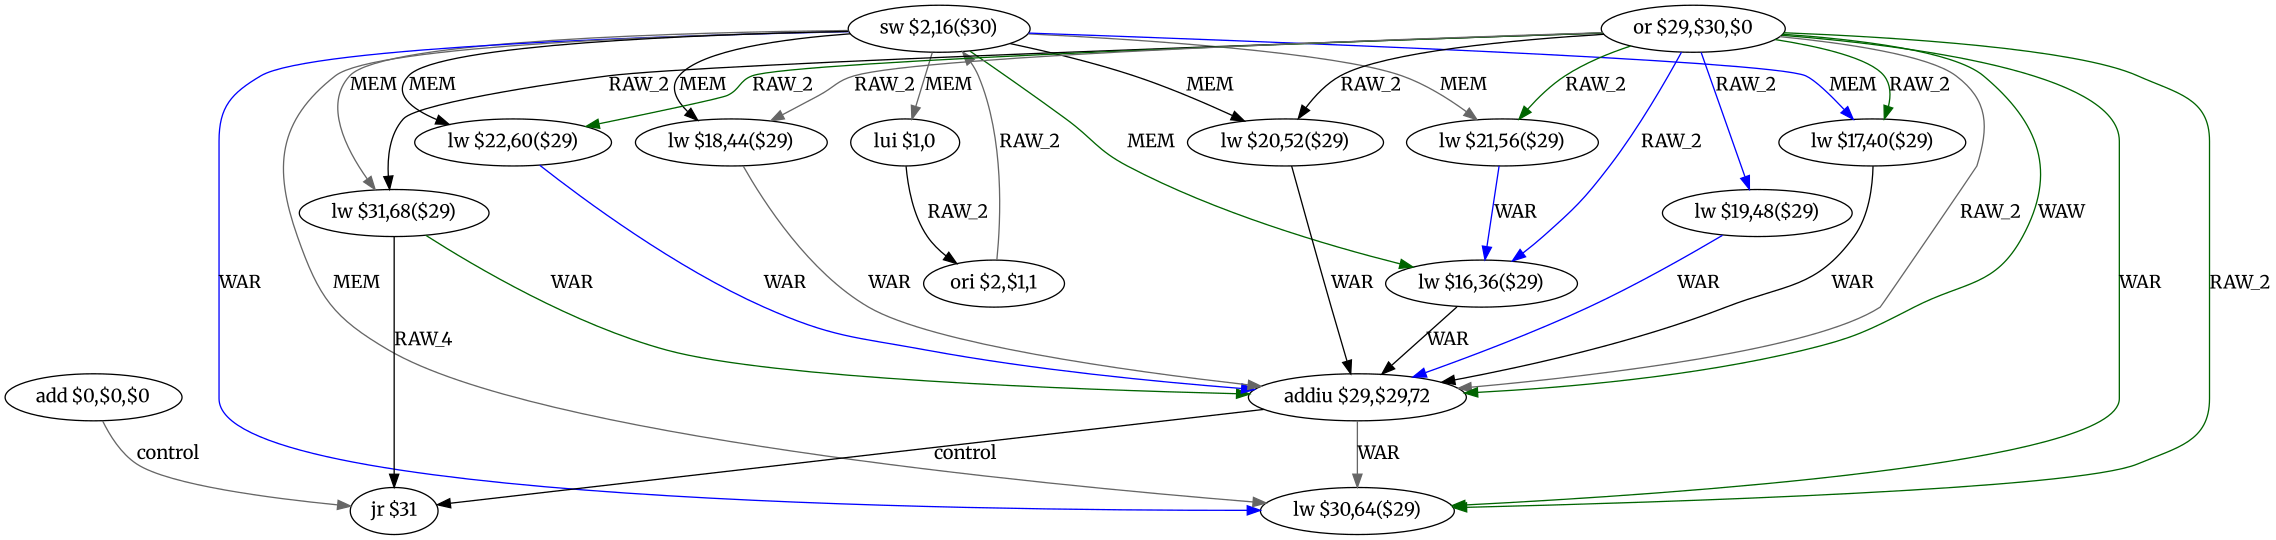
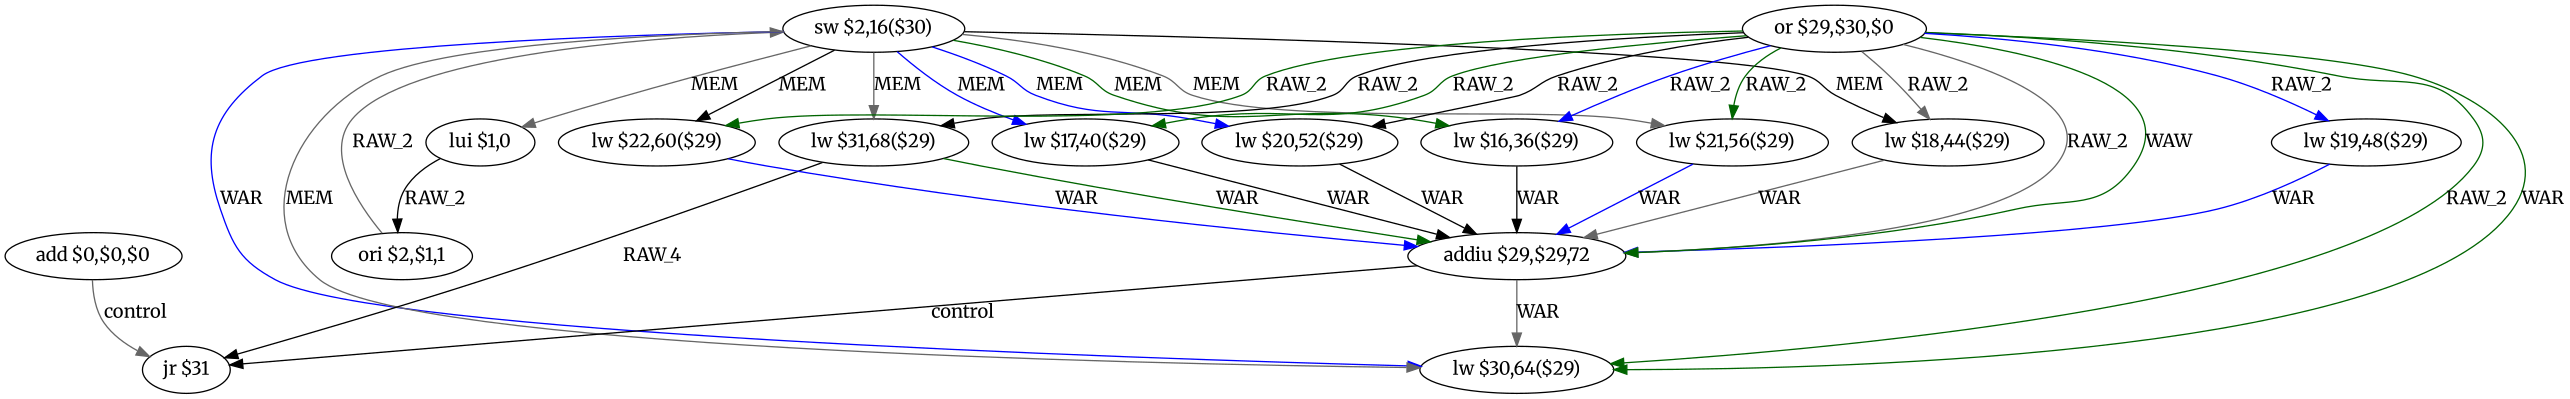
(1124, 73) -> (1068, 105)
(1493, 206) -> (1631, 196)
